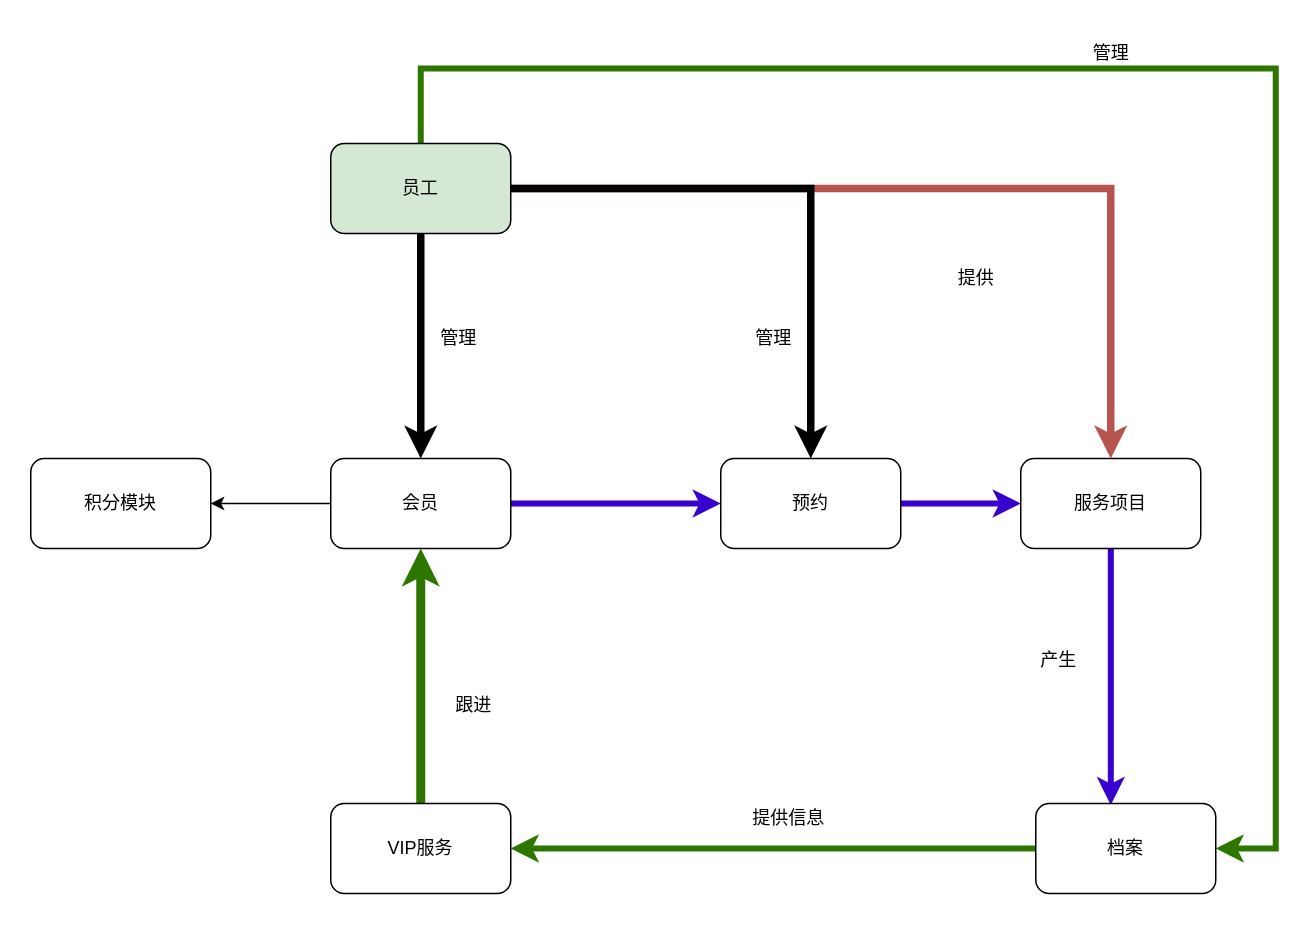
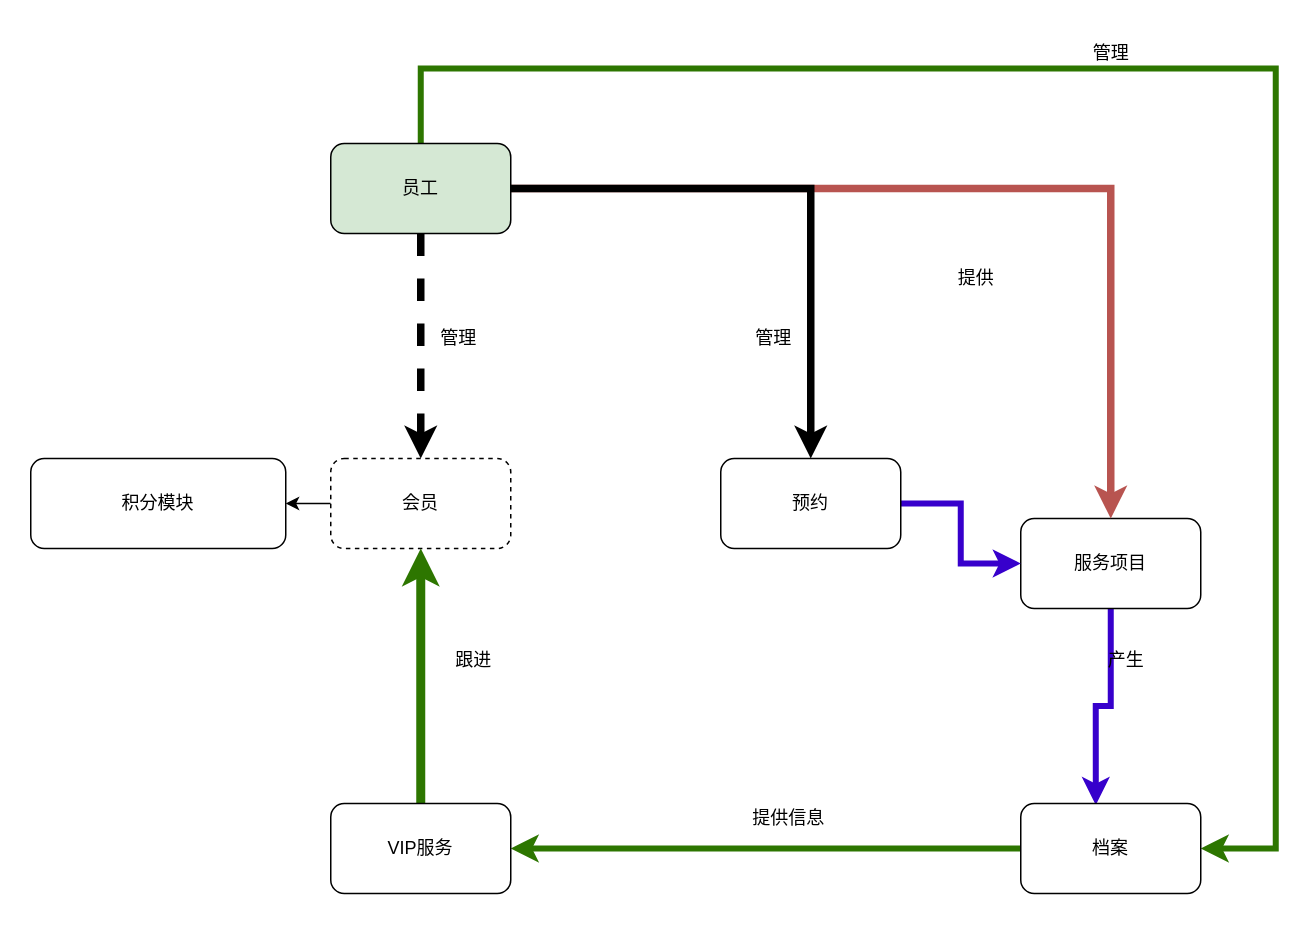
(421, 266) -> (421, 266)
(121, 503) -> (158, 503)
(421, 503) -> (421, 503)
(607, 503) -> none
(1111, 503) -> (1111, 563)
(1058, 661) -> (1126, 661)
(473, 706) -> (473, 661)
(1126, 848) -> (1111, 848)
